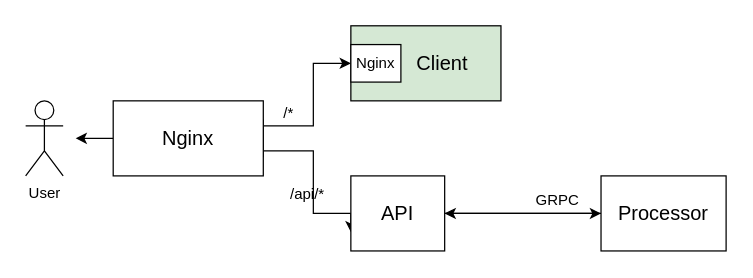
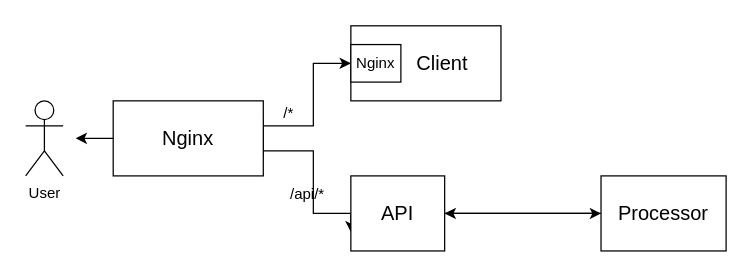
(426, 63) -> (426, 63)
(557, 201) -> none
